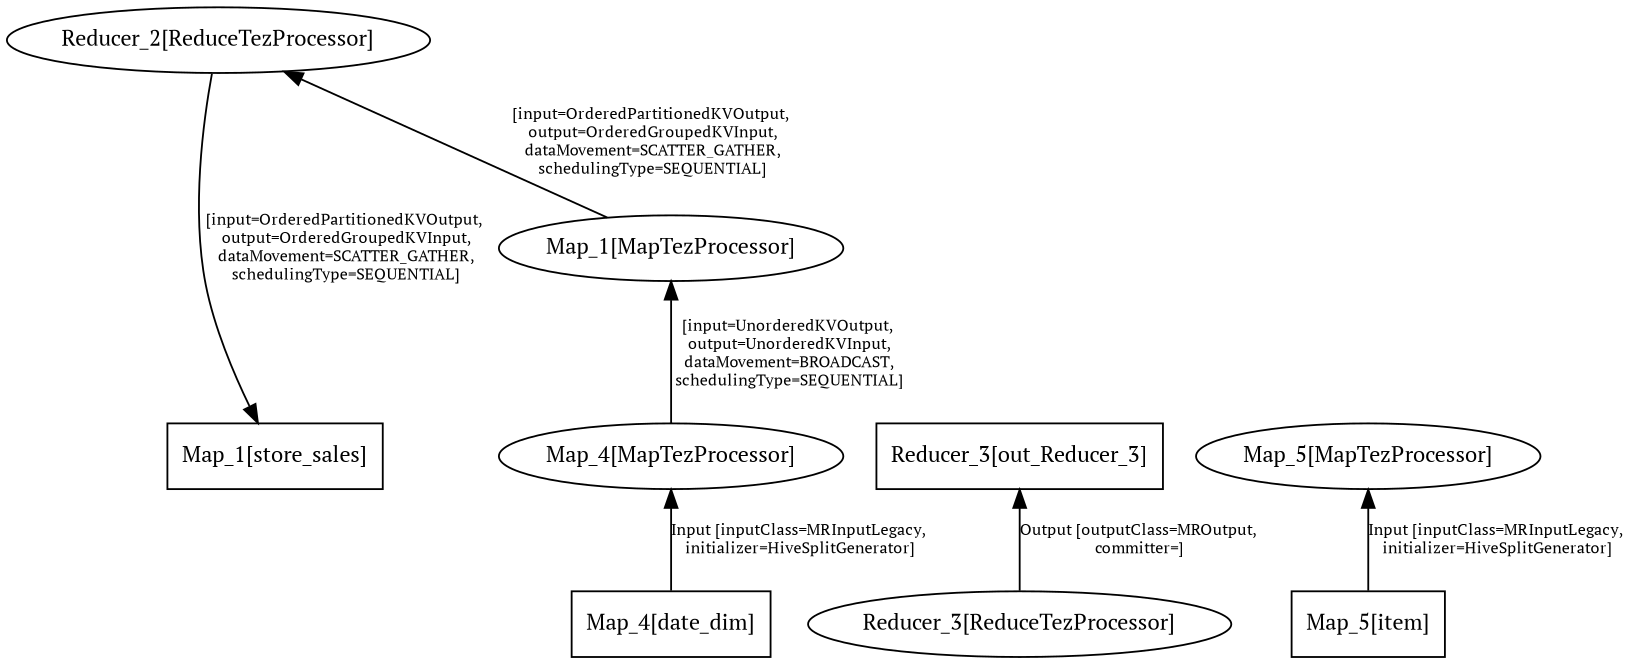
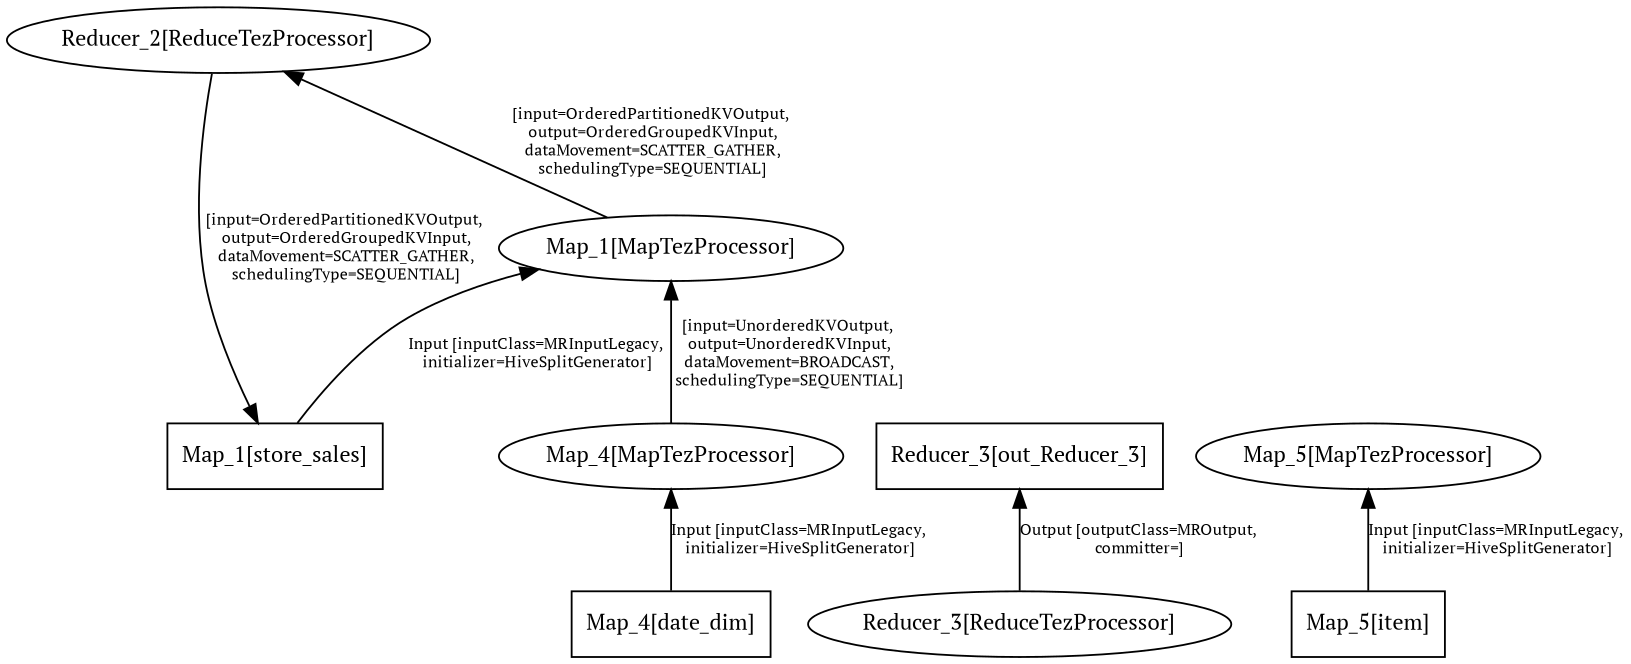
none -> (394, 326)
